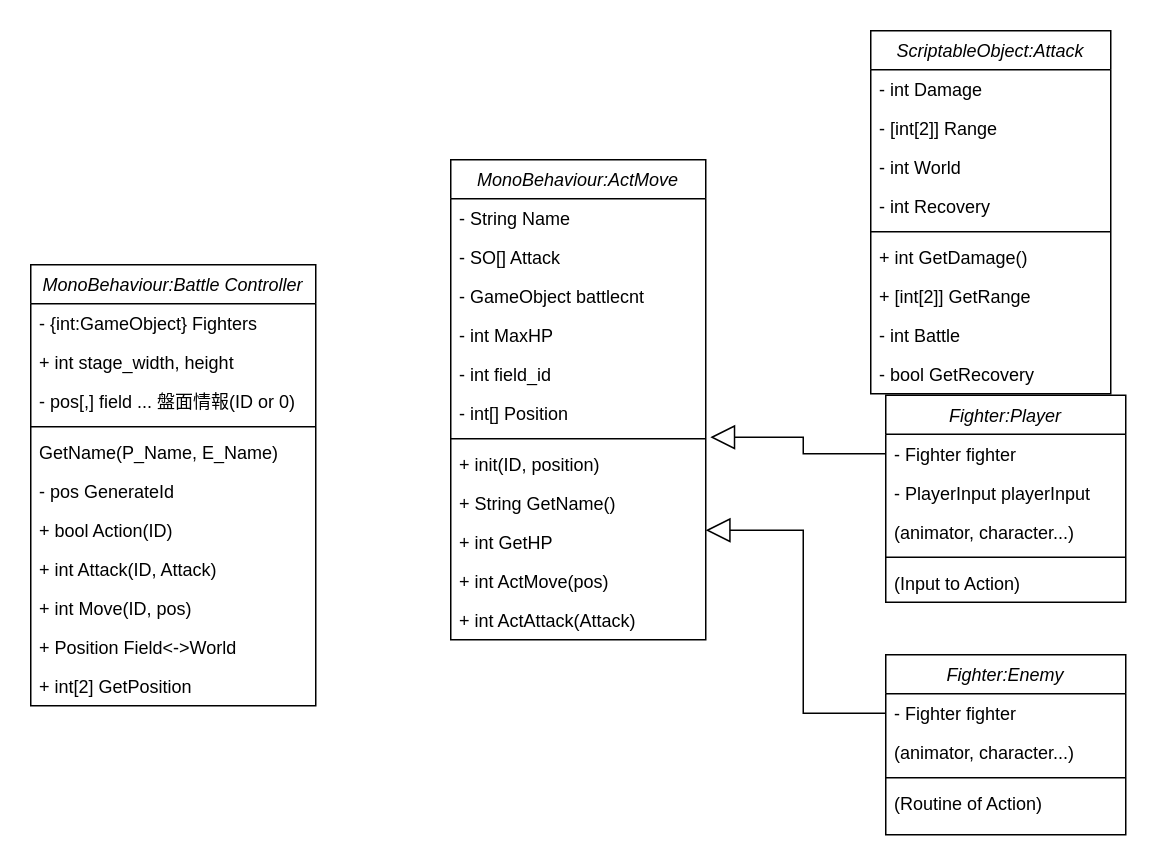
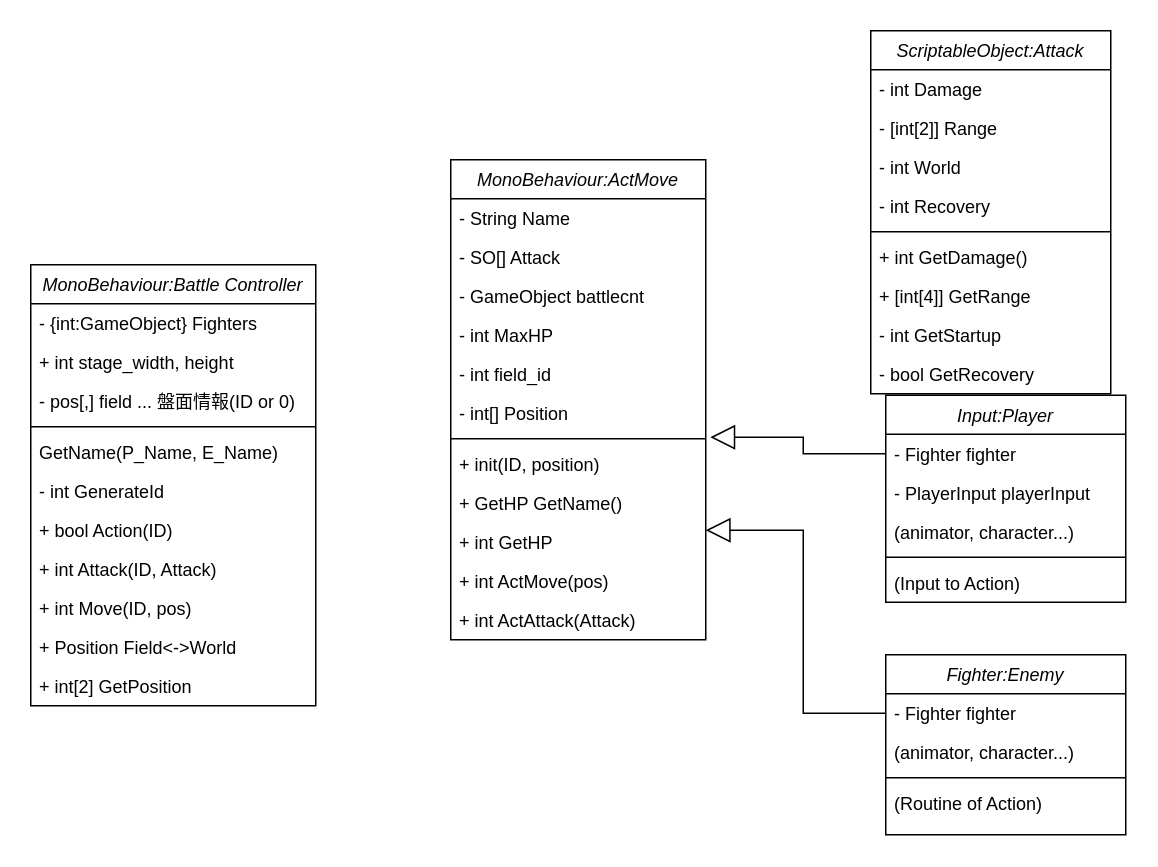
(968, 297) -> (968, 297)
(930, 336) -> (953, 336)
(1005, 416) -> (1005, 416)
(115, 492) -> (113, 492)
(543, 504) -> (540, 504)
